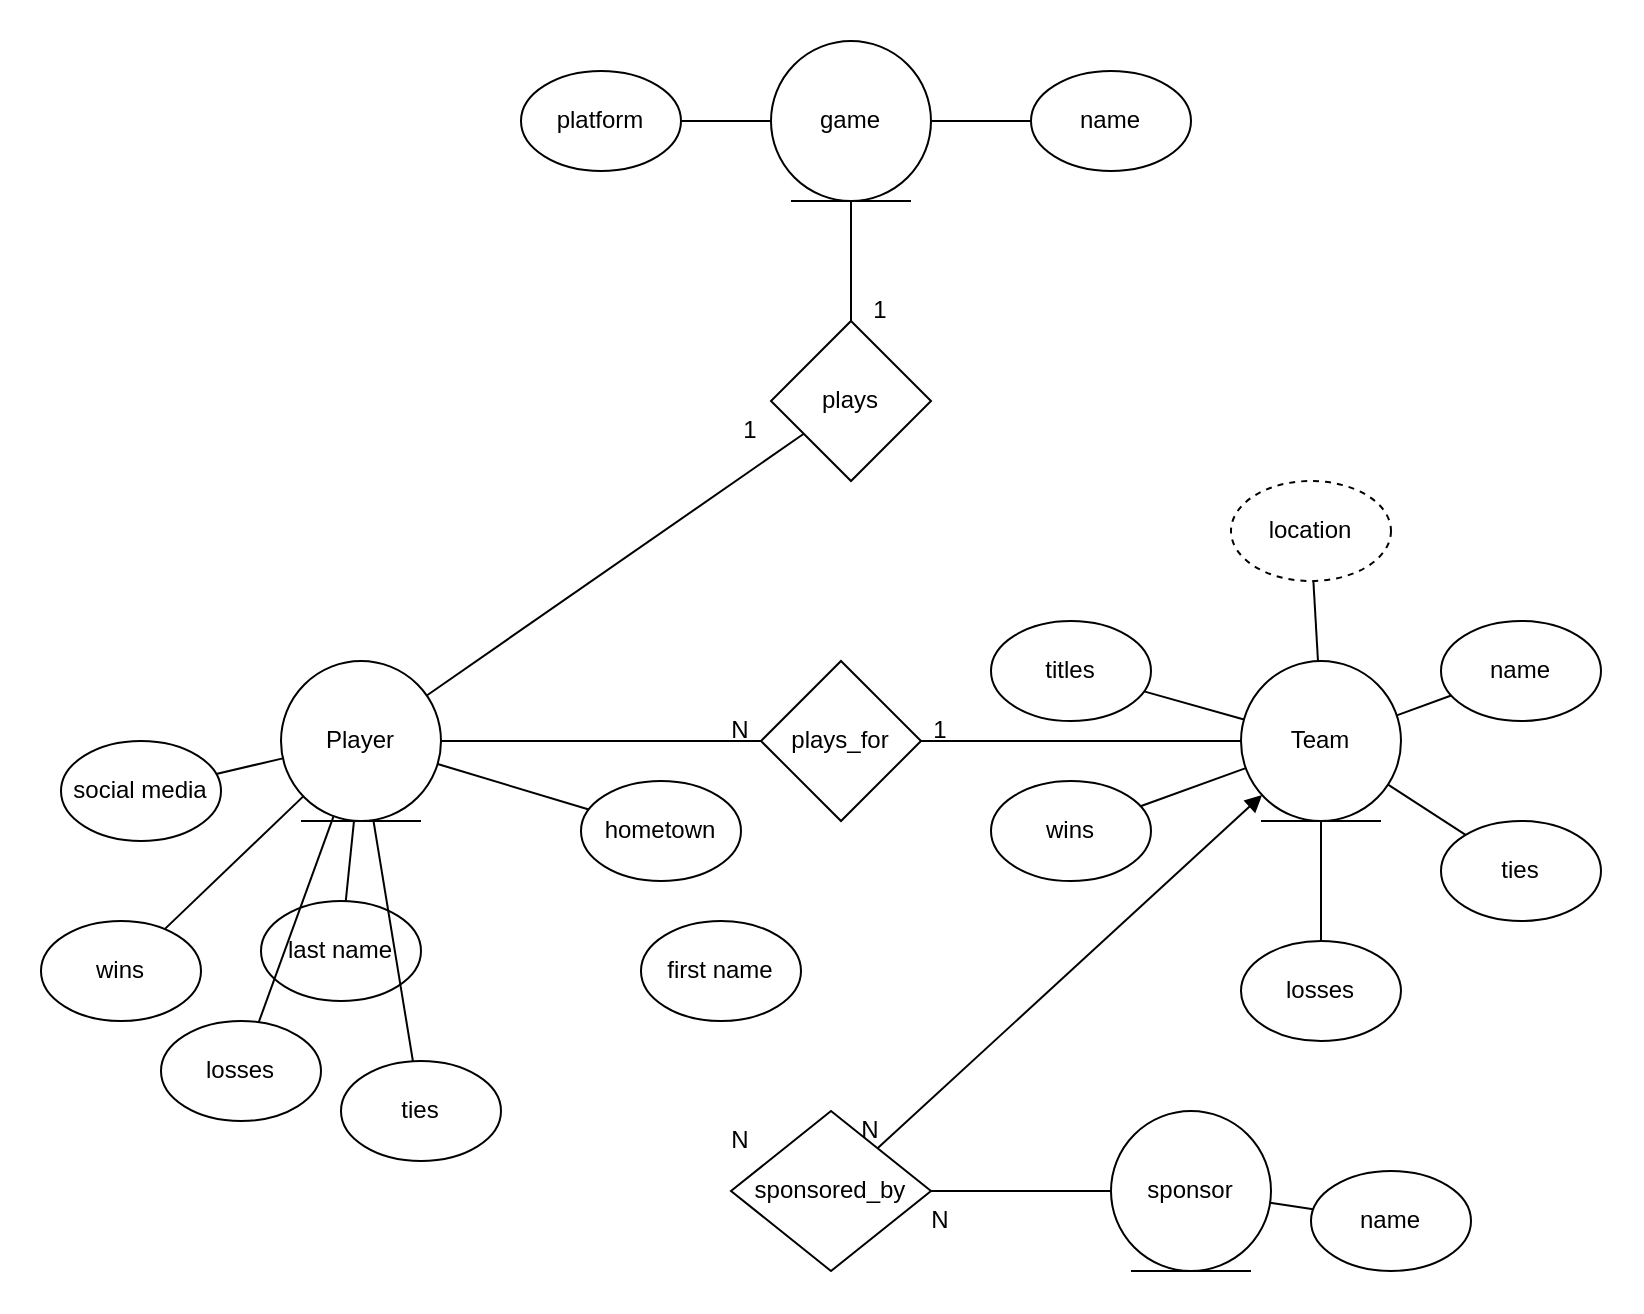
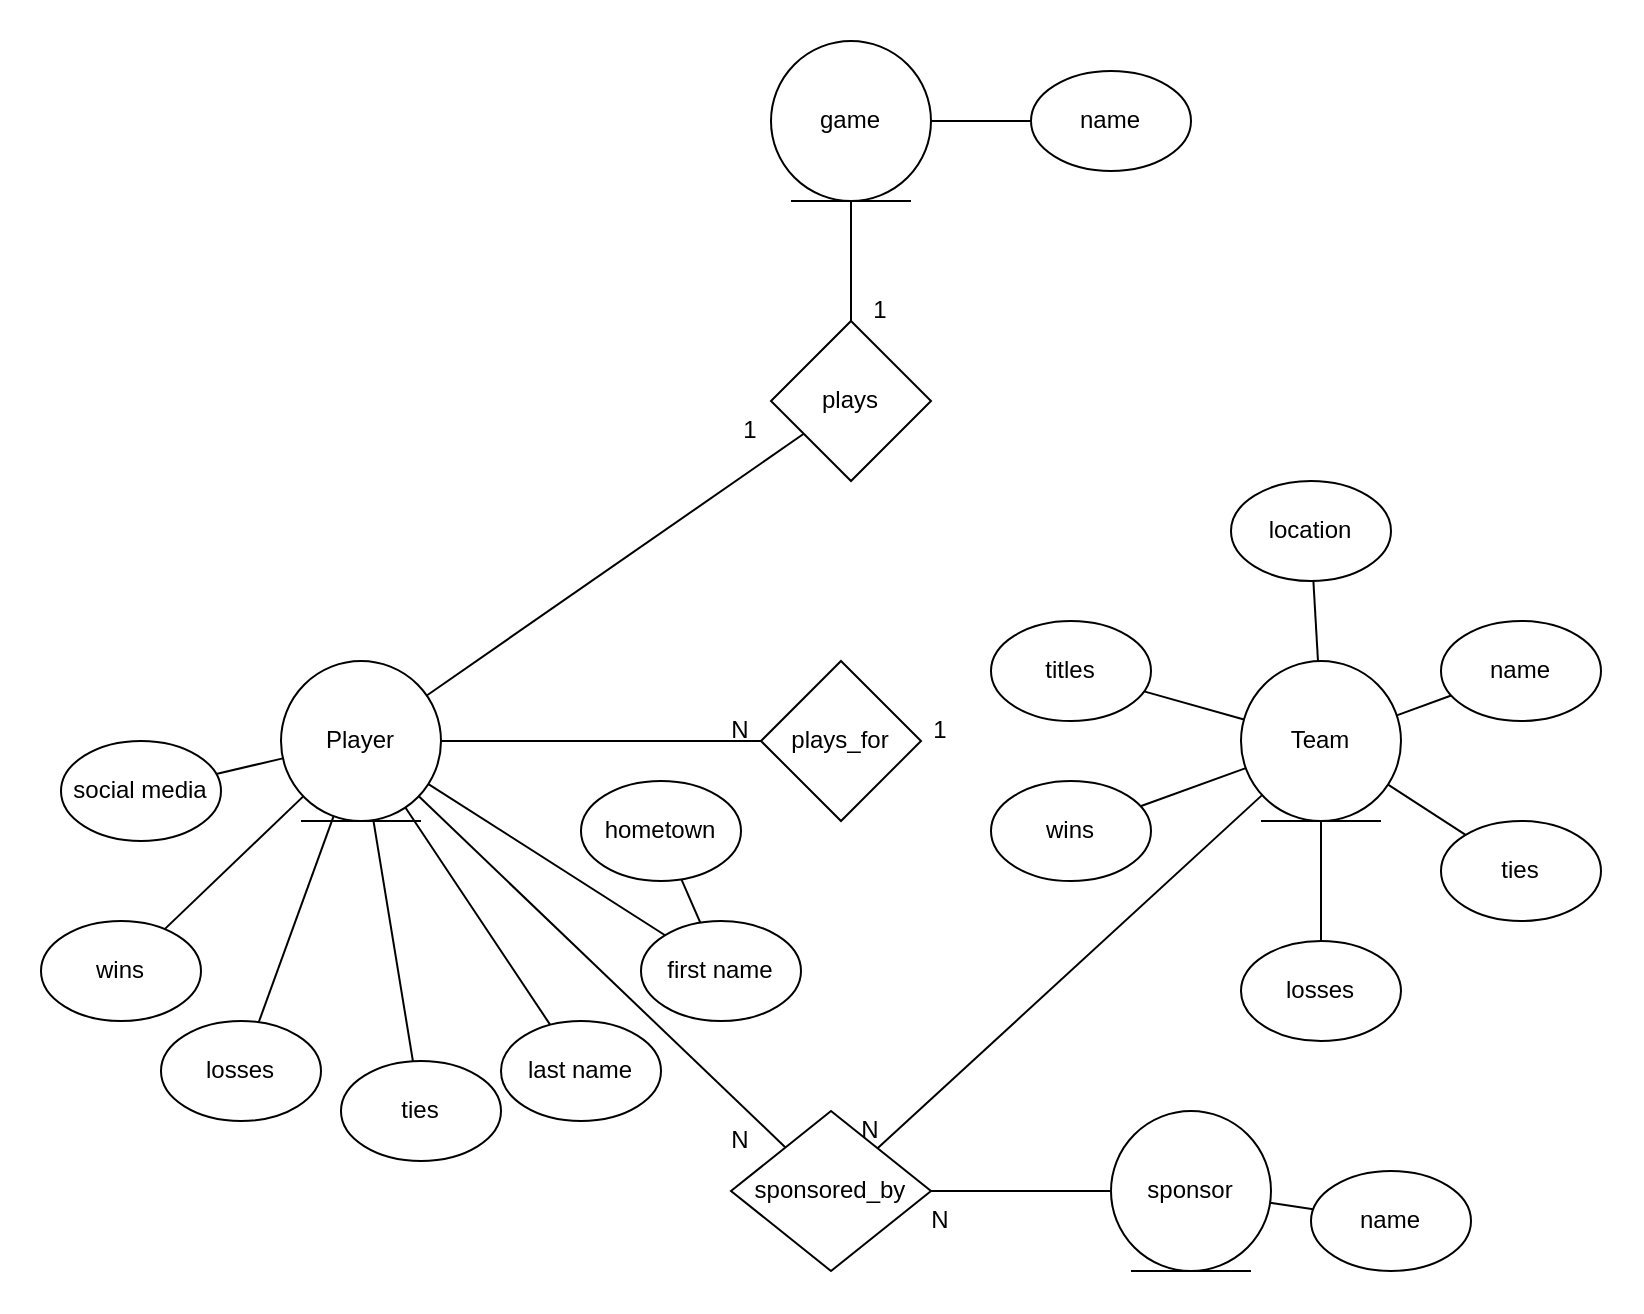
(601, 121) -> none
(726, 121) -> none
(1311, 531) -> (1311, 531)
(1081, 741) -> none
(514, 787) -> (691, 901)
(1249, 807) -> (1255, 802)
none -> (547, 860)
(341, 951) -> (581, 1071)
none -> (602, 972)
